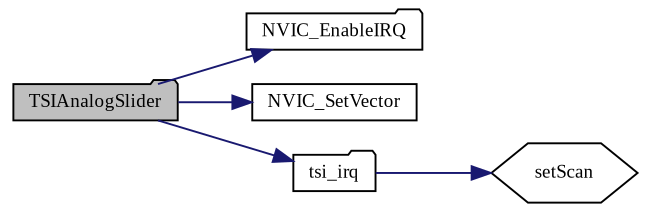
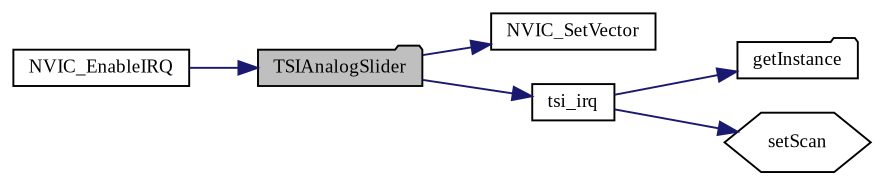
(334, 32) -> (101, 68)
none -> (798, 60)
(205, 70) -> (214, 68)
(334, 173) -> (573, 102)
